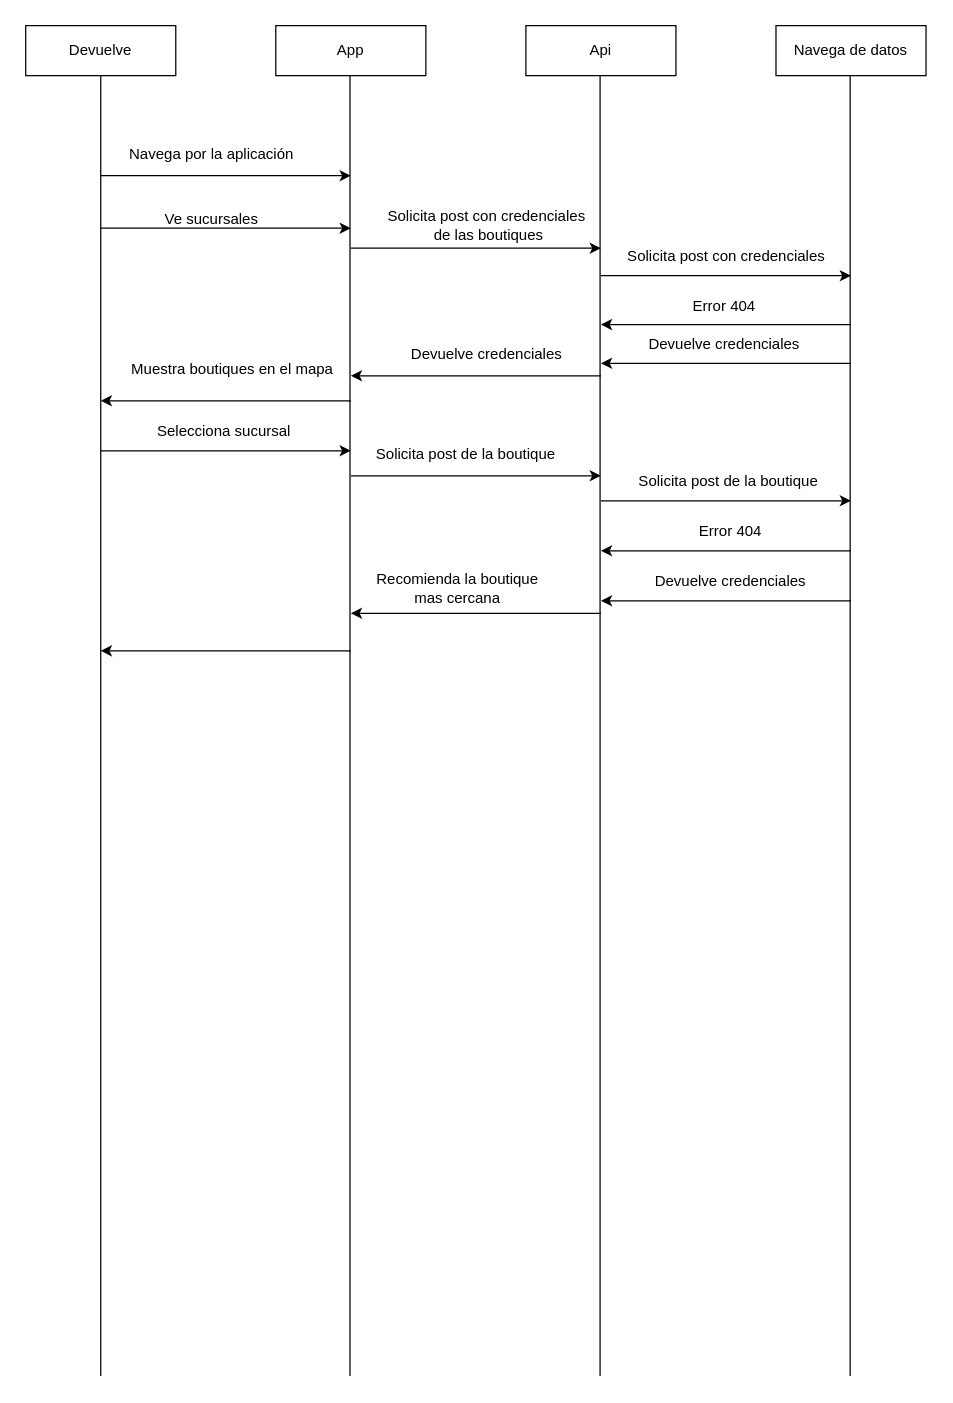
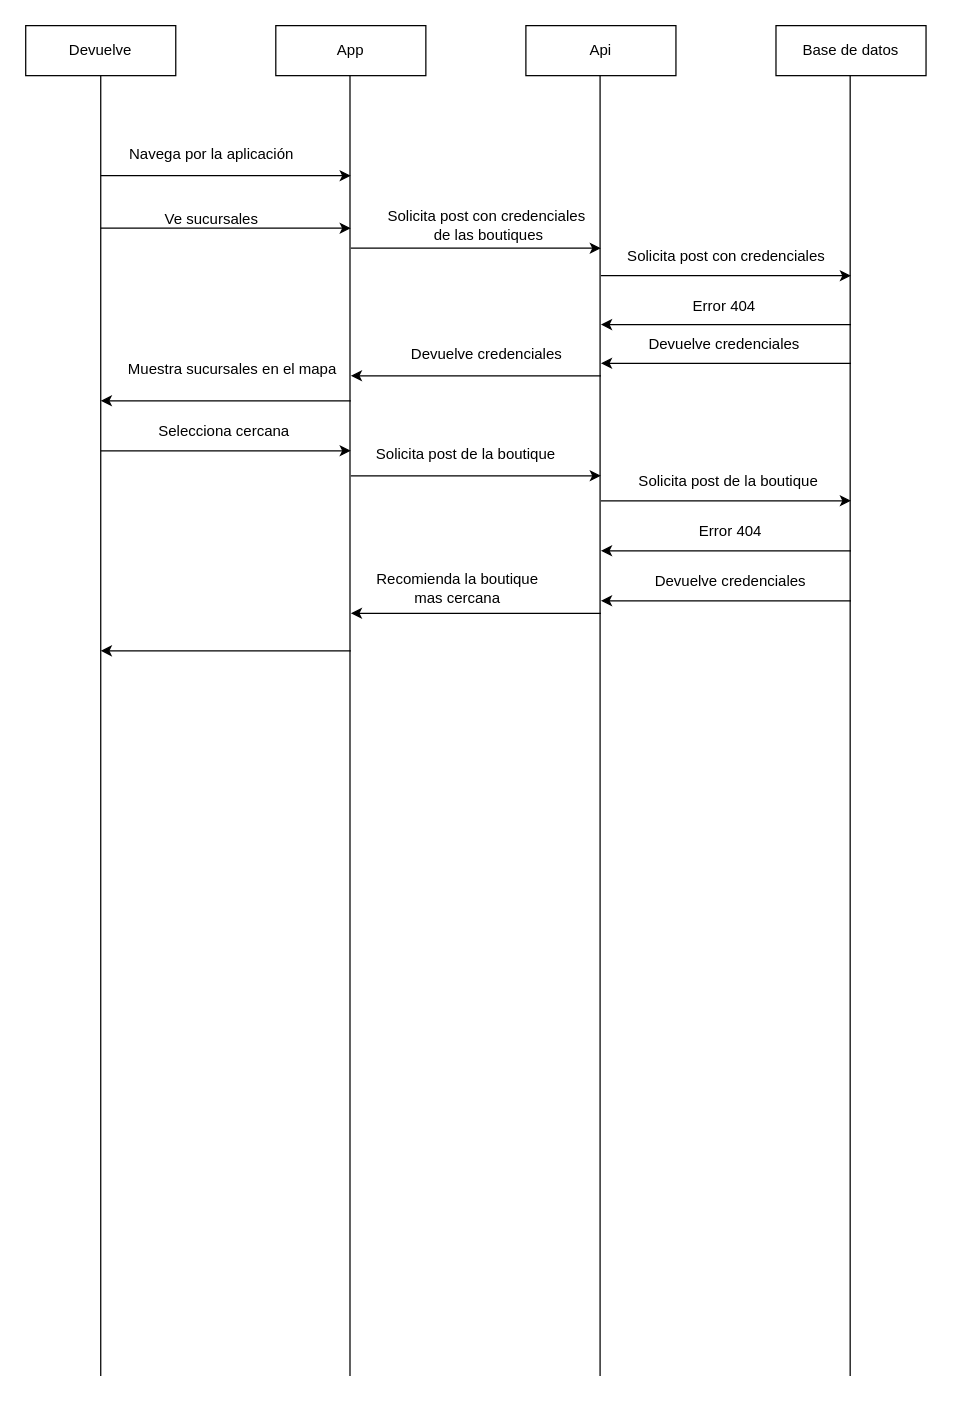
(851, 51) -> (851, 51)
(233, 369) -> (233, 369)
(226, 432) -> (226, 432)
